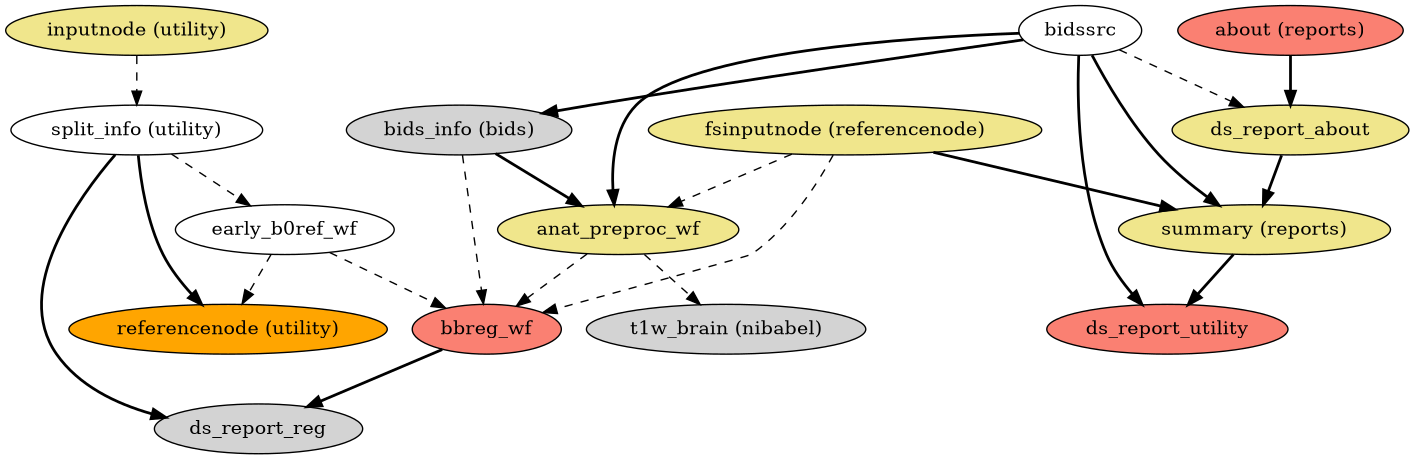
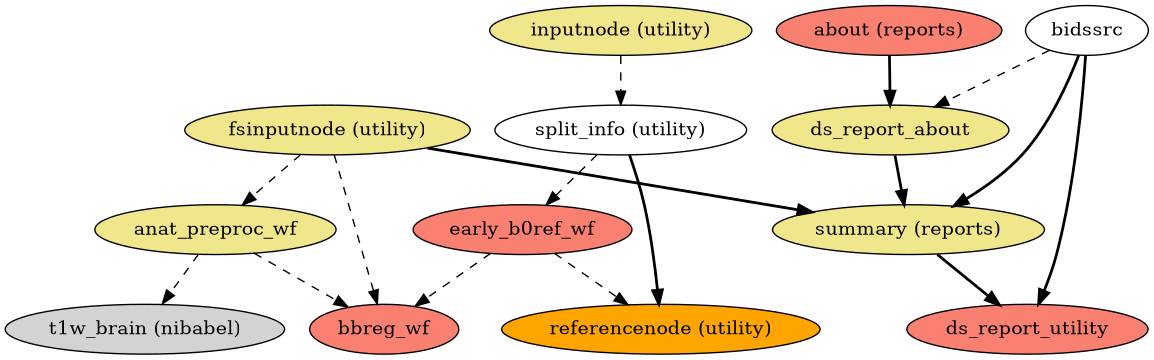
(778, 56) -> none
(459, 130) -> none
(845, 130) -> (327, 130)
(285, 230) -> (523, 230)
(259, 429) -> none
